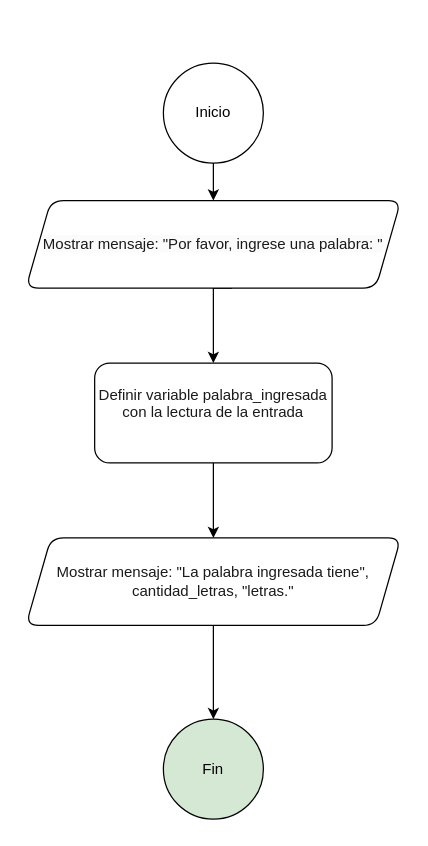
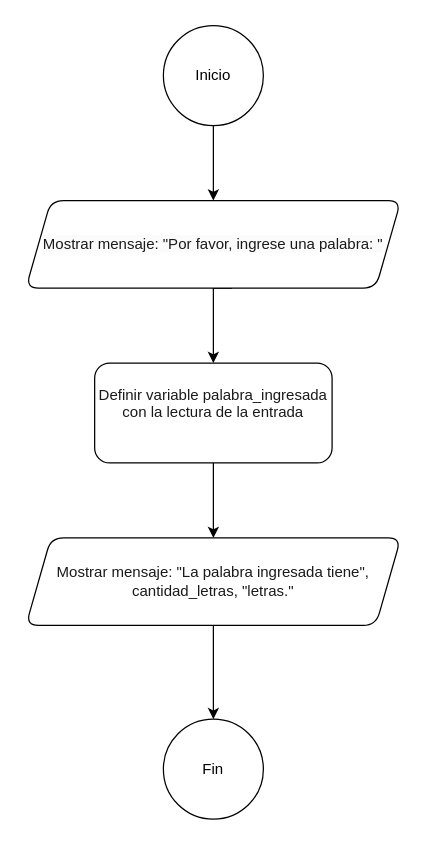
(213, 113) -> (213, 76)
(213, 769) -> (213, 769)
